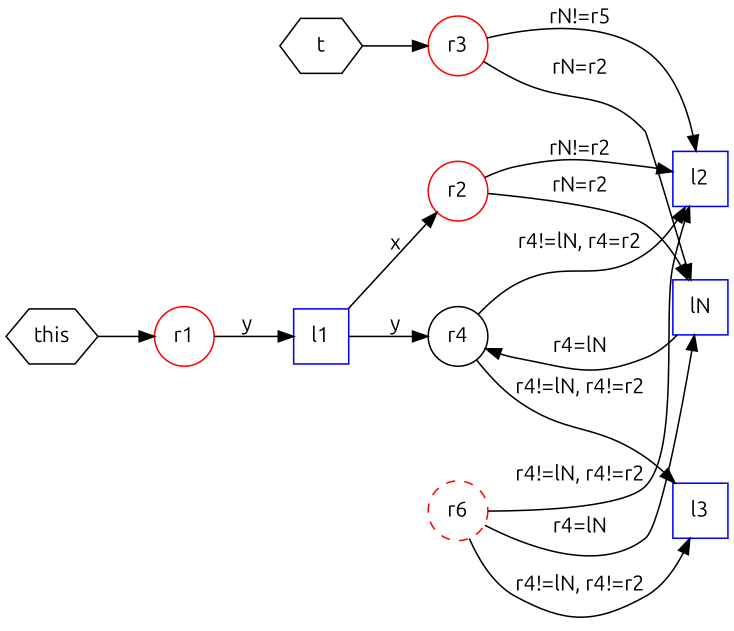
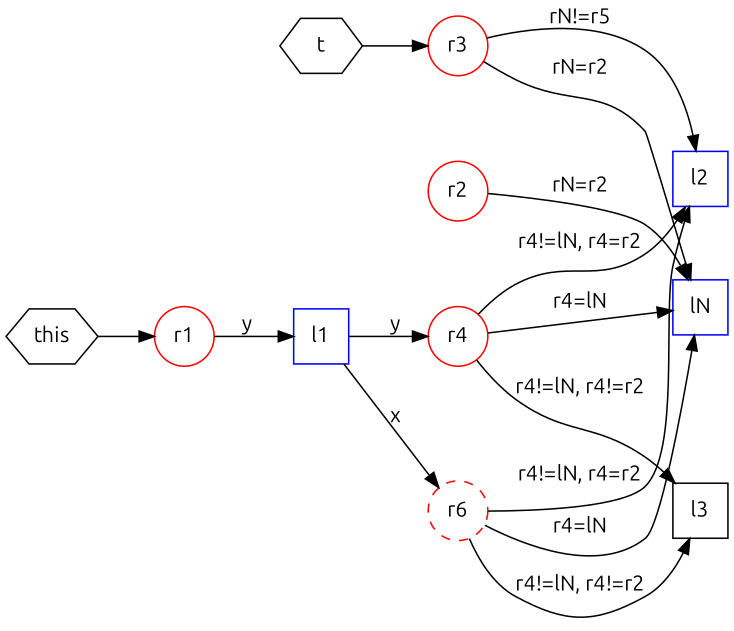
(570, 160) -> none
(387, 266) -> (387, 420)
(458, 336) -> (458, 336)
(593, 370) -> (572, 323)
(580, 475) -> (580, 475)
(700, 511) -> (700, 511)
